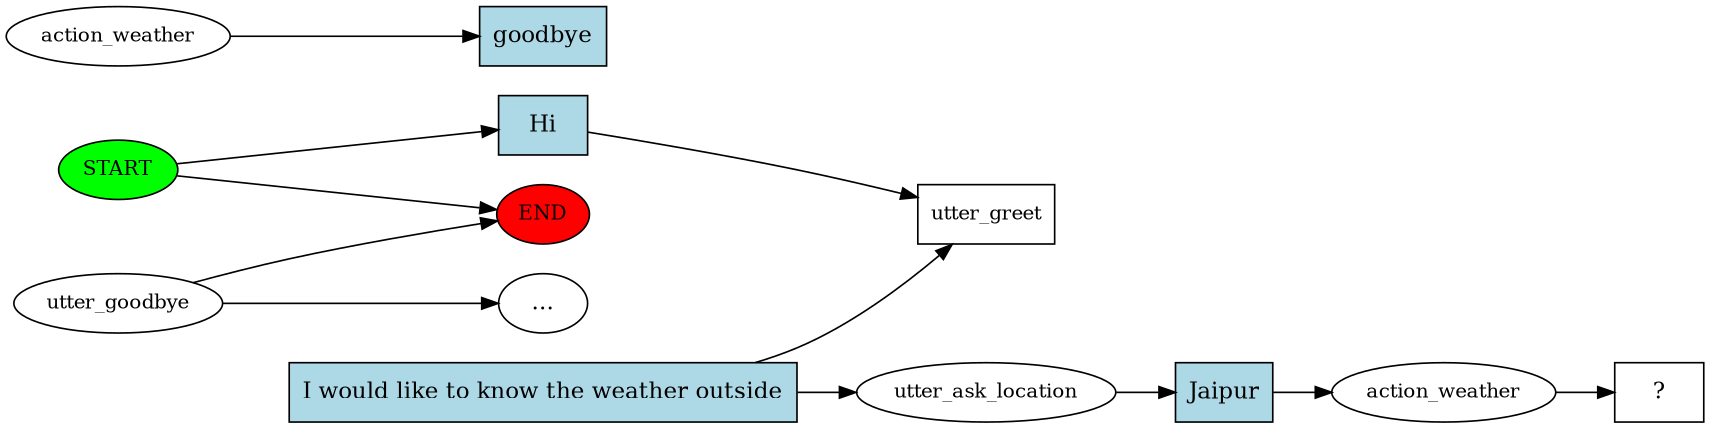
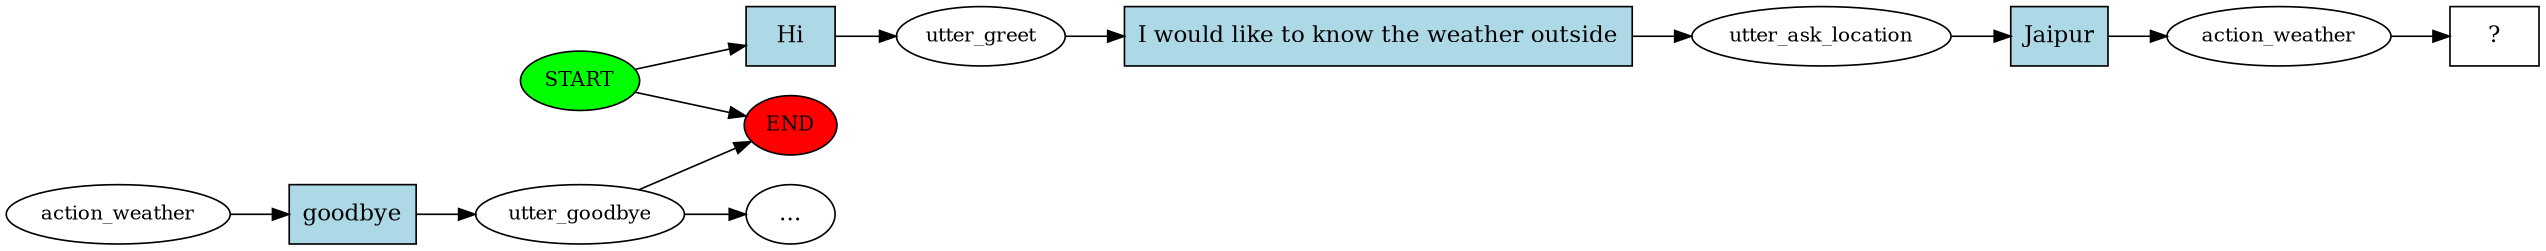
none -> (438, 214)
(986, 214) -> (981, 36)
(853, 319) -> (1086, 36)
